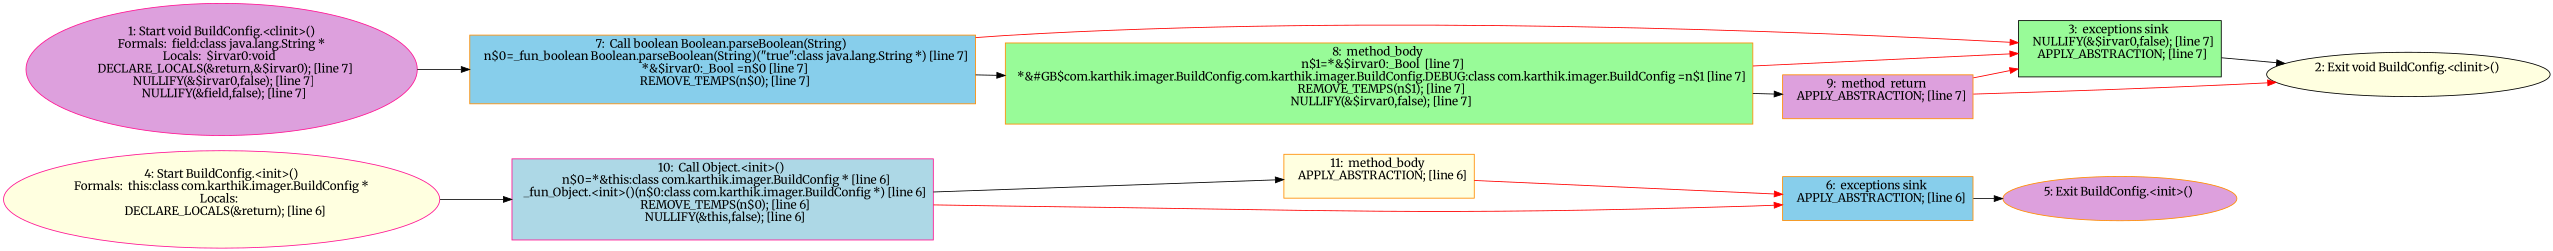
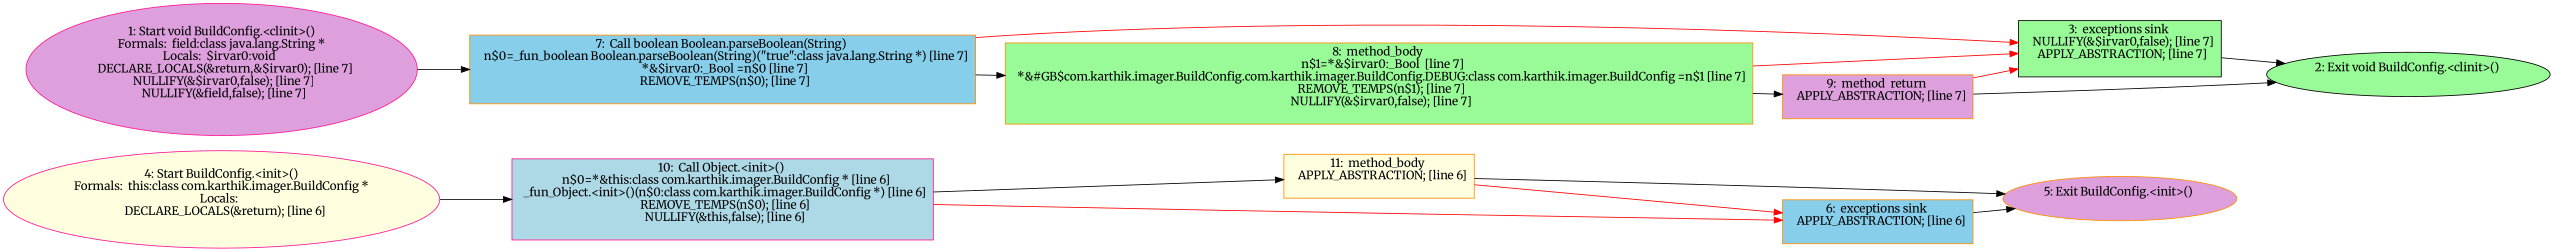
(2408, 74) -> (2408, 74)
(2121, 89) -> (2121, 89)
none -> (1736, 185)
